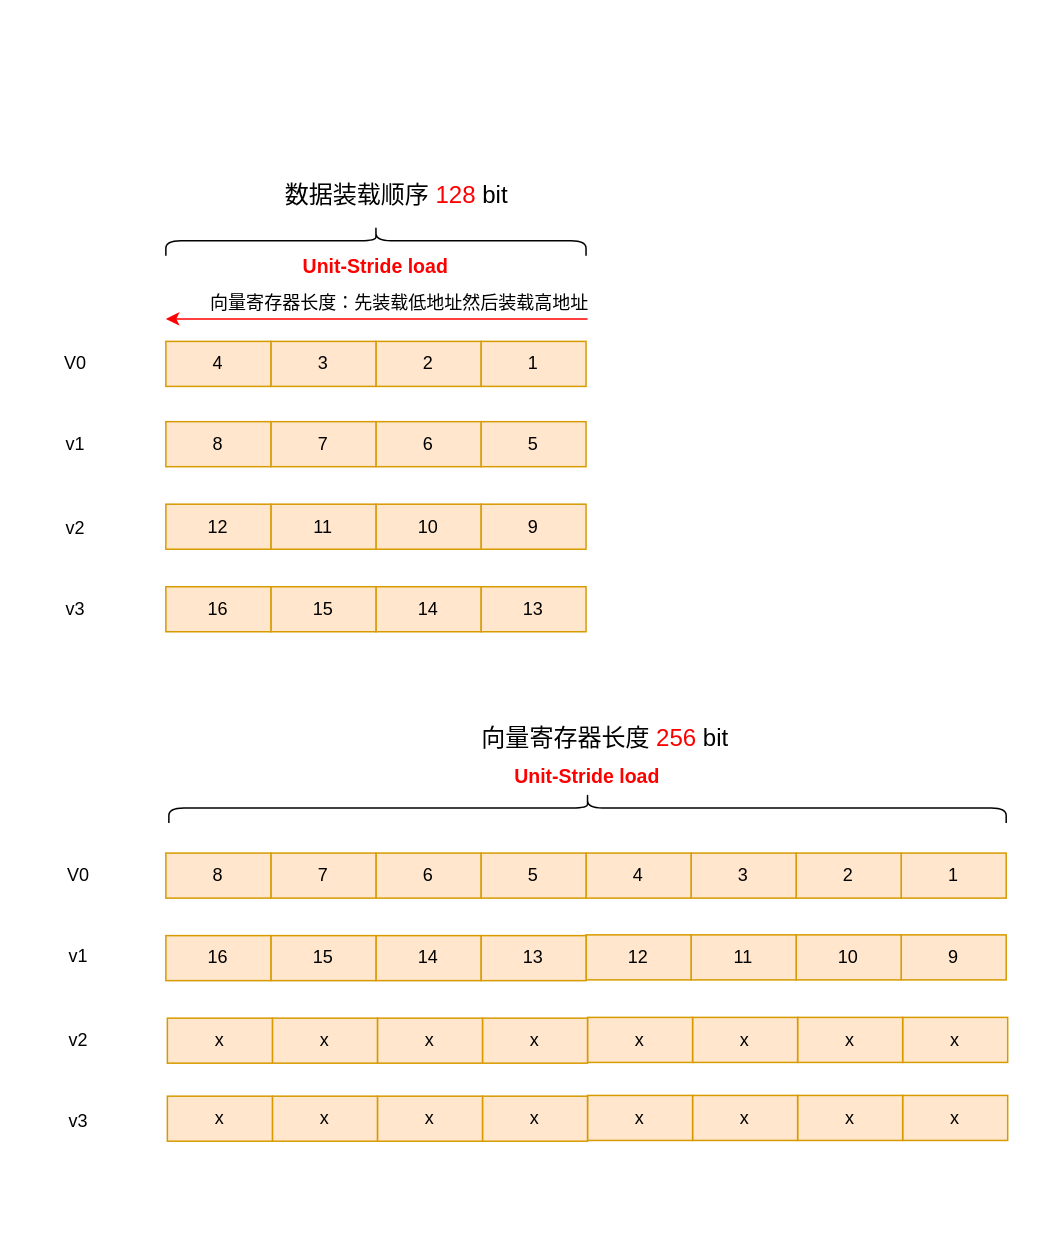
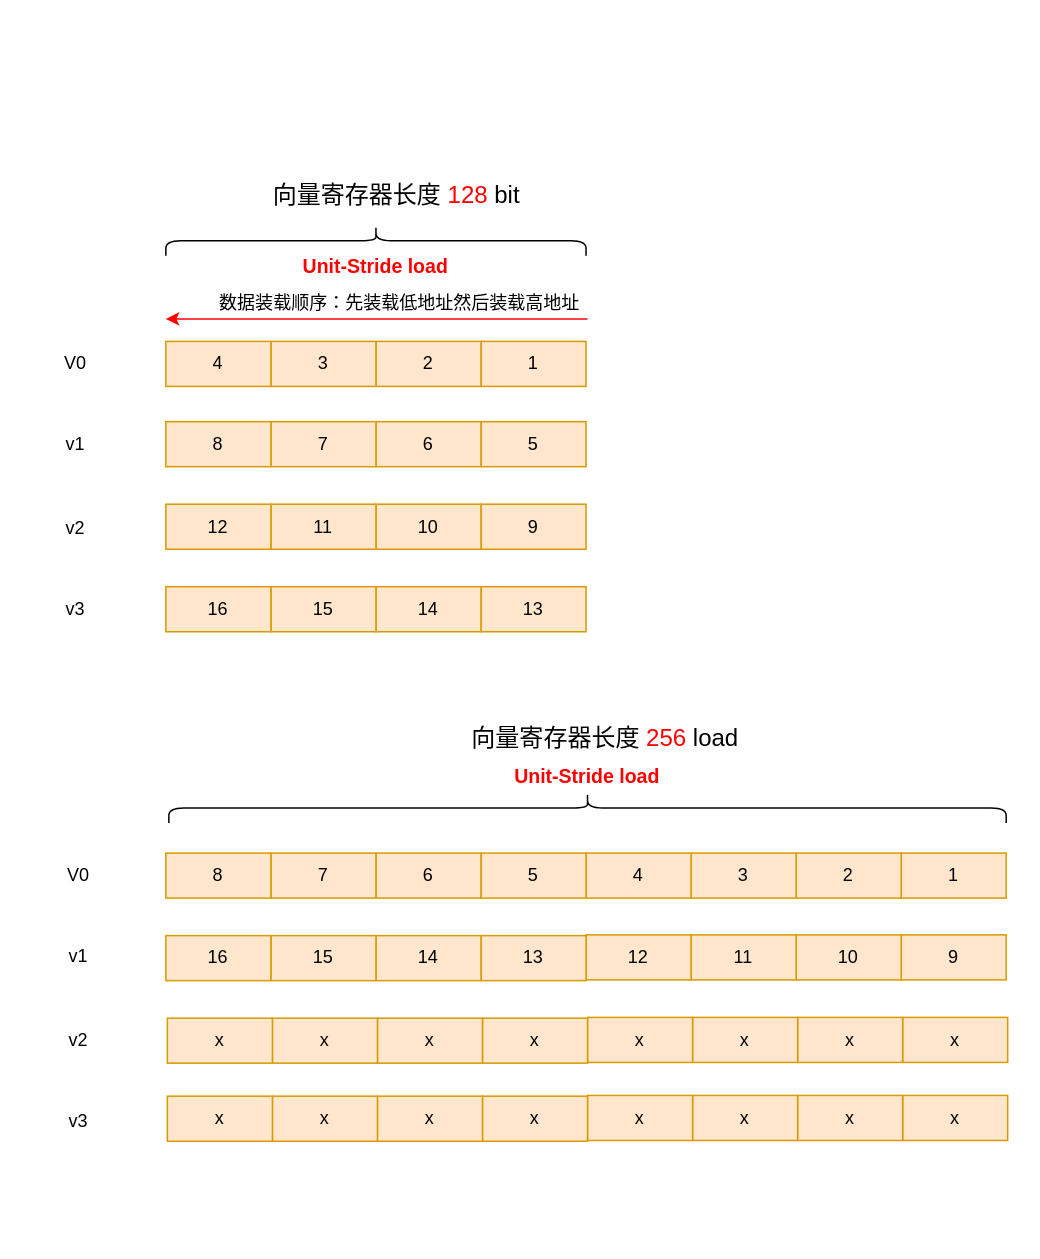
(397, 194) -> (397, 194)
(400, 304) -> (400, 304)
(605, 737) -> (605, 737)
